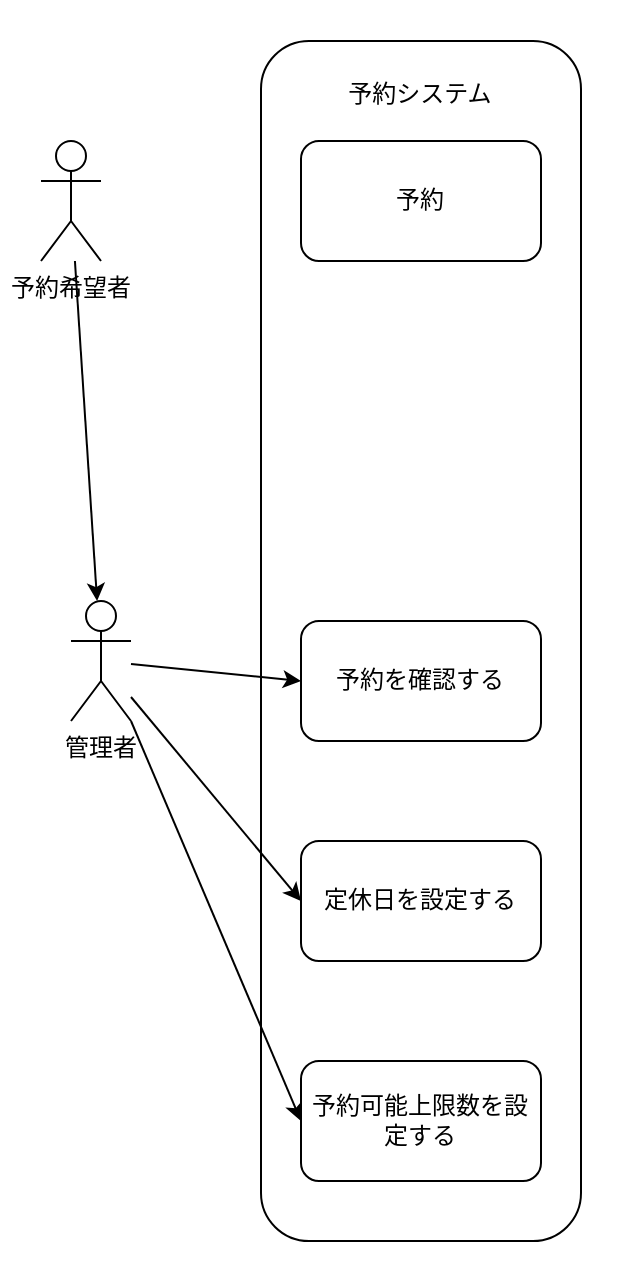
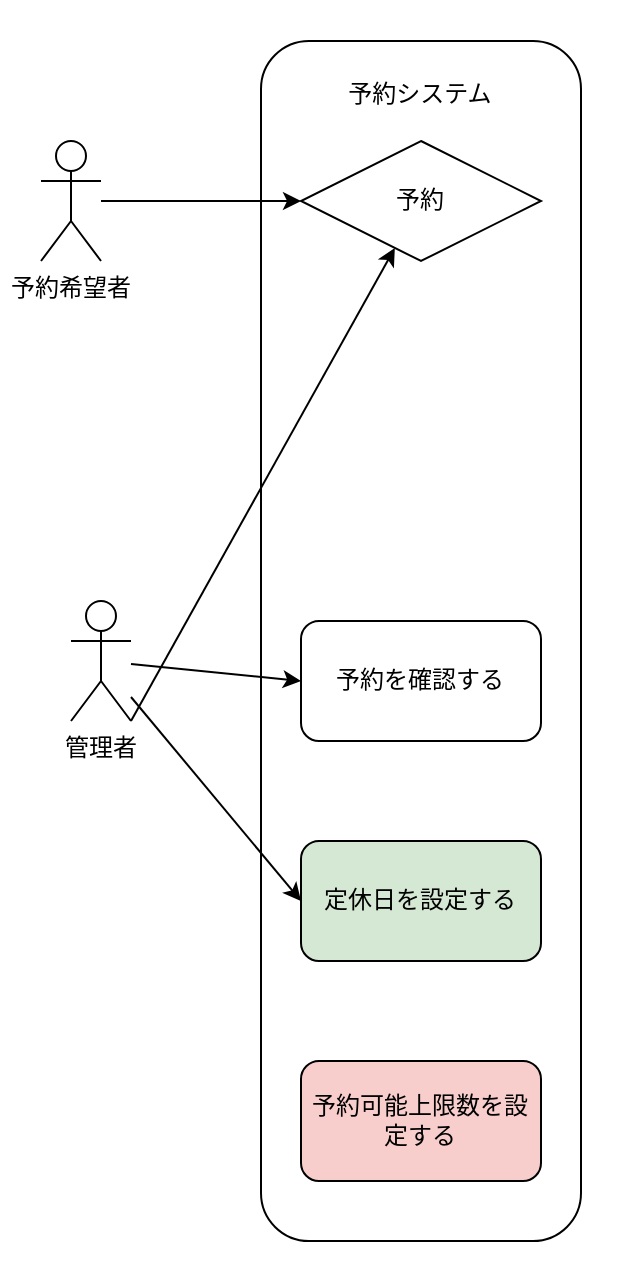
(421, 201) -> (421, 201)
(86, 424) -> (194, 201)
(421, 901) -> (421, 901)
(214, 916) -> (260, 489)
(421, 1121) -> (421, 1121)
